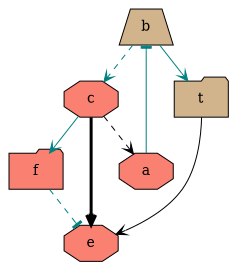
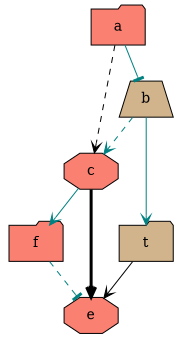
(116, 131) -> (106, 94)
(146, 171) -> (118, 27)
